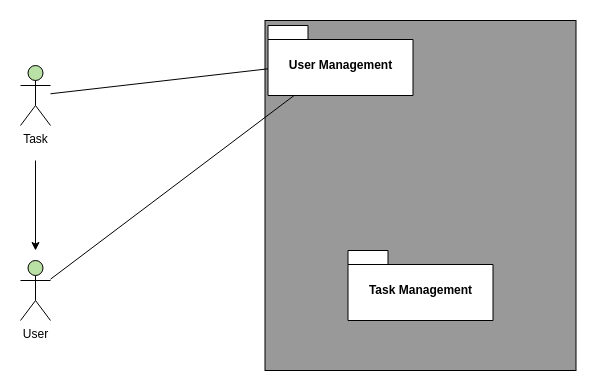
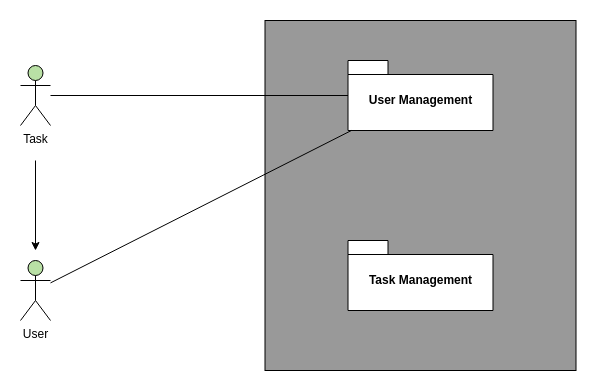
(341, 61) -> (421, 96)
(421, 286) -> (421, 276)
